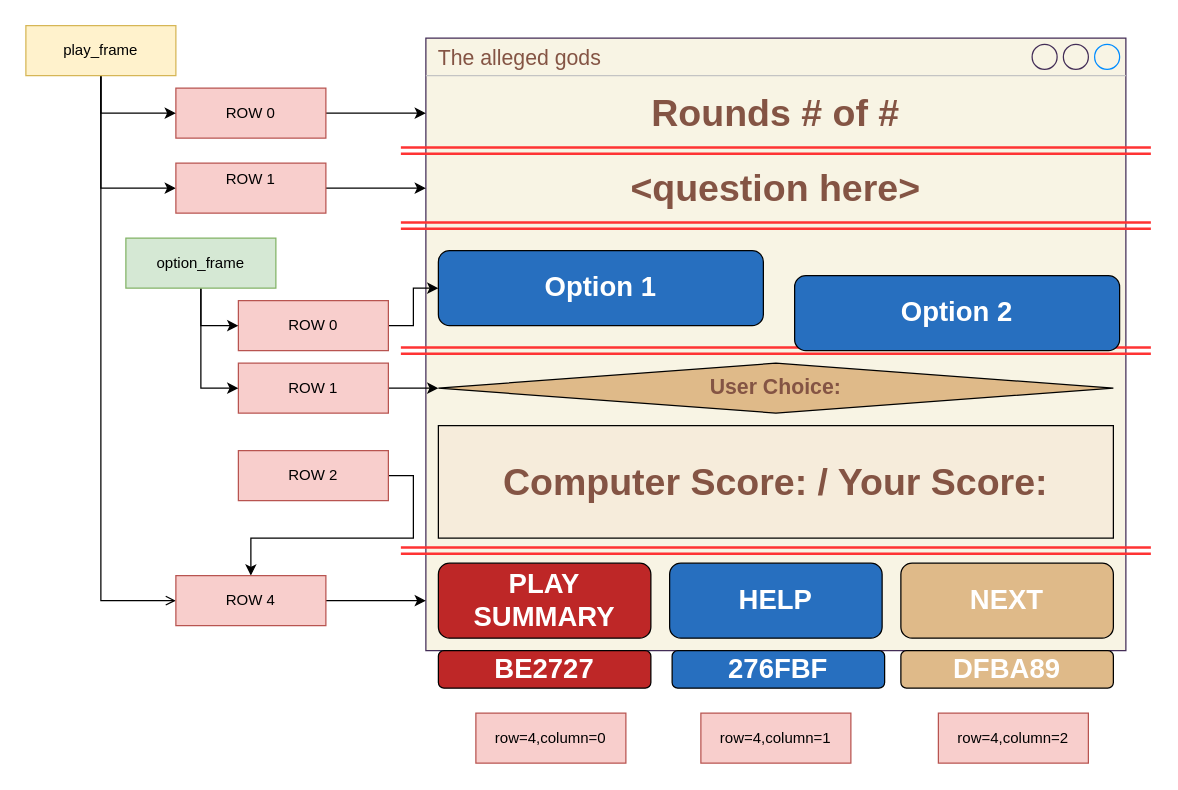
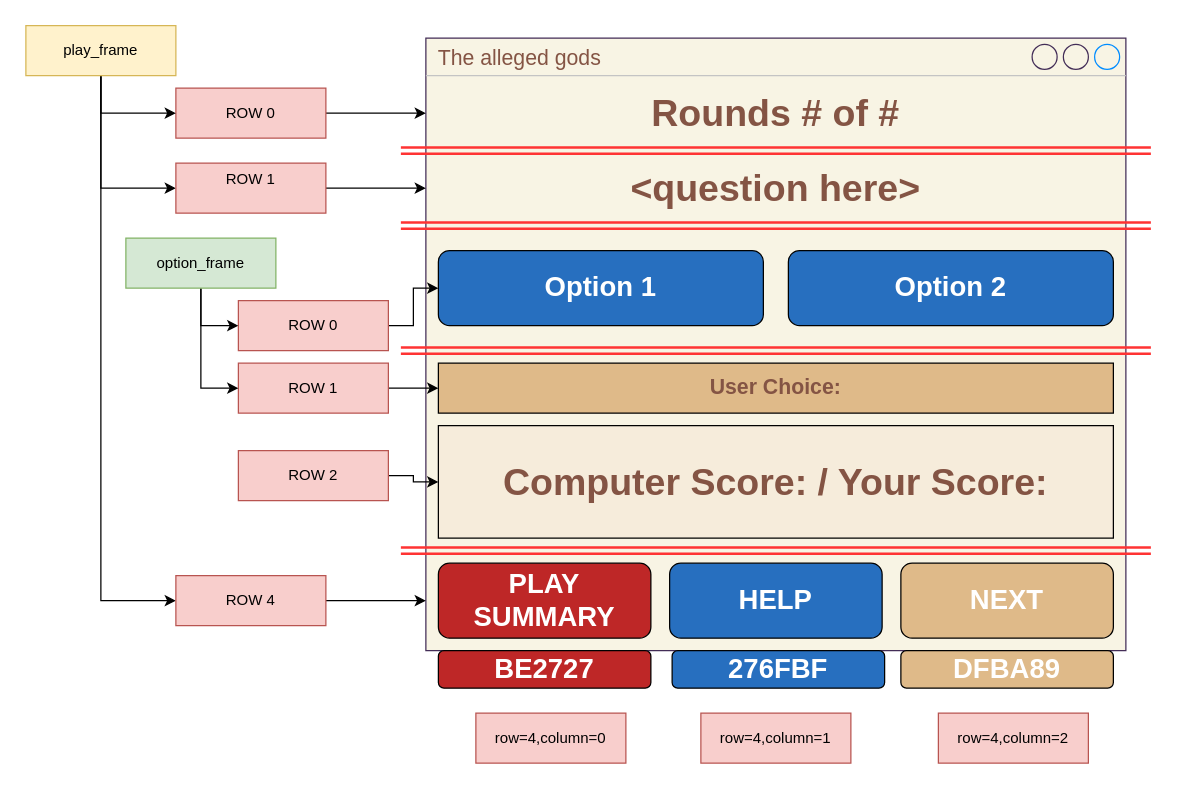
(957, 313) -> (951, 288)
(776, 388) -> (776, 388)
(347, 538) -> (420, 482)
(168, 601) -> (166, 601)
